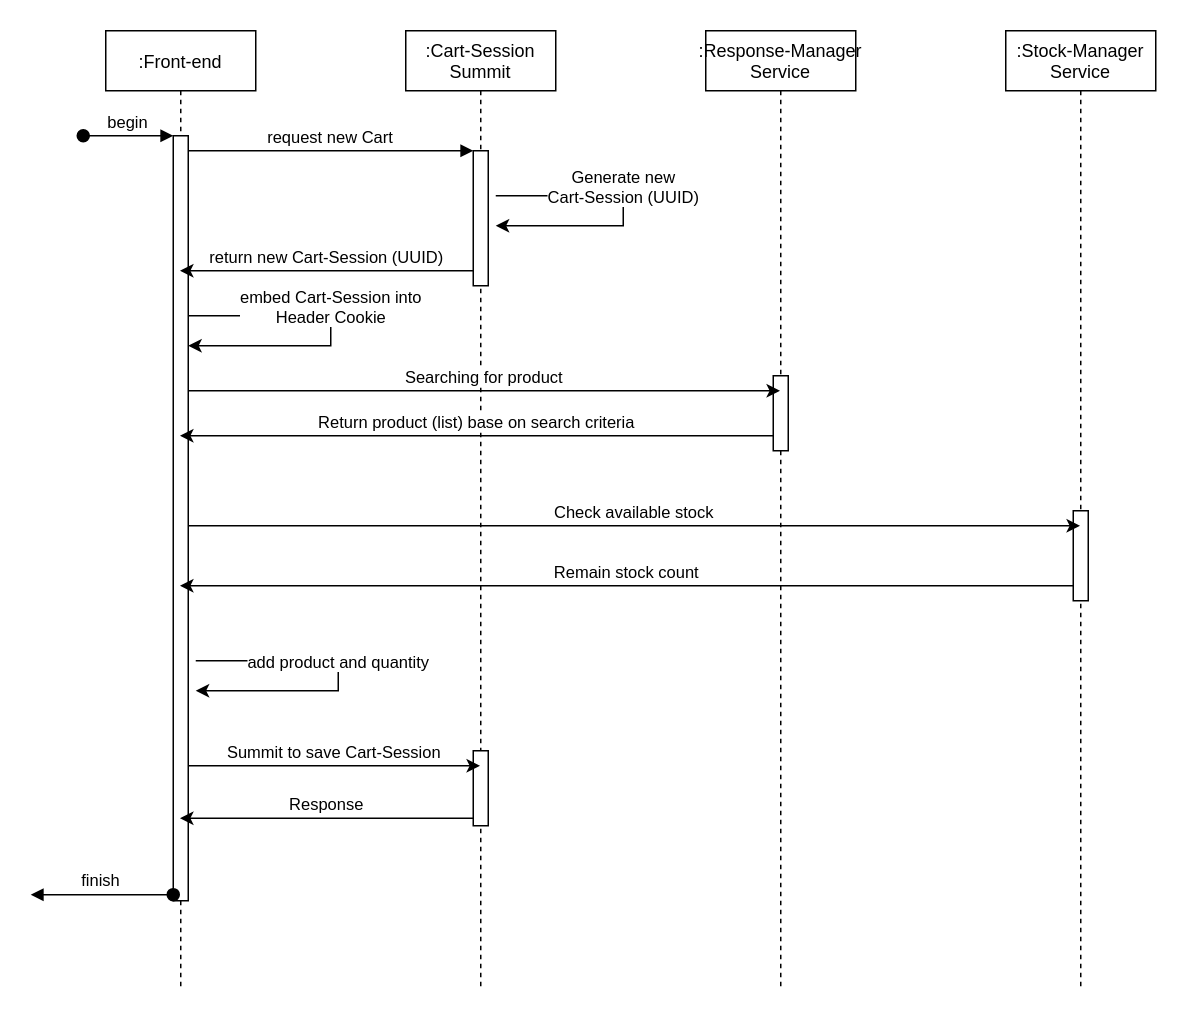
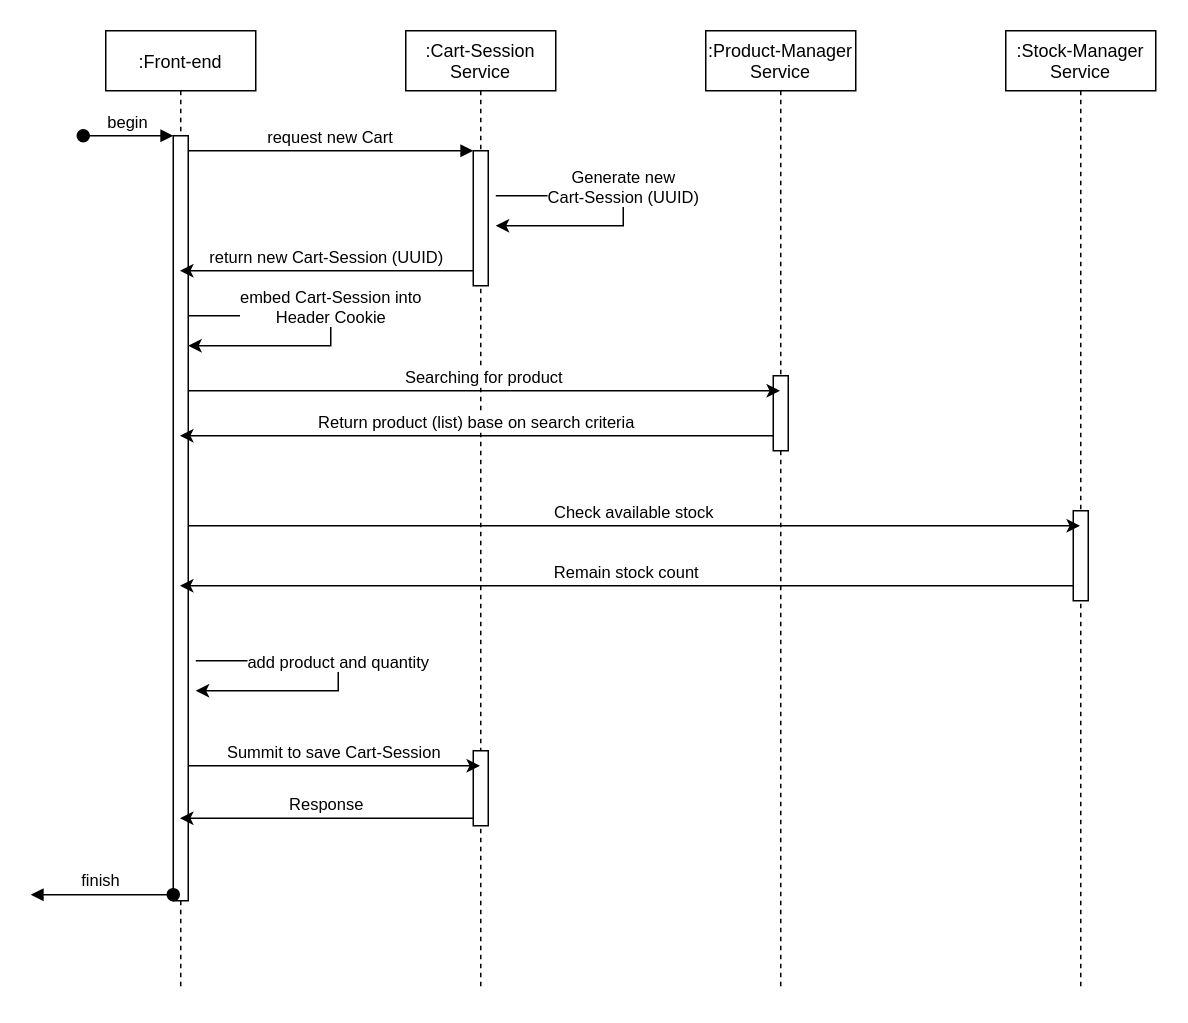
(480, 51) -> (480, 51)
(780, 51) -> (780, 51)
